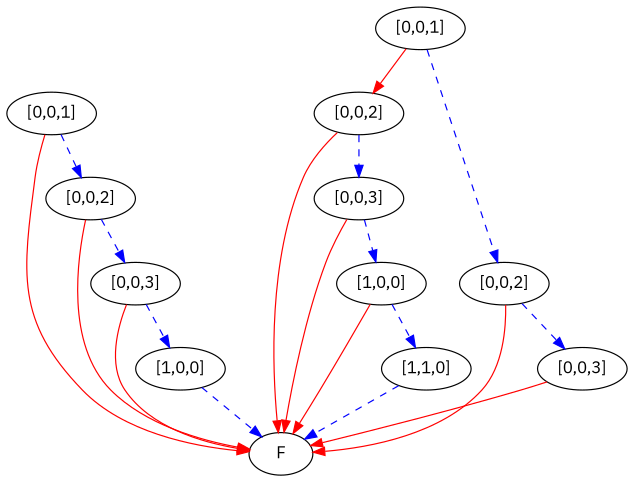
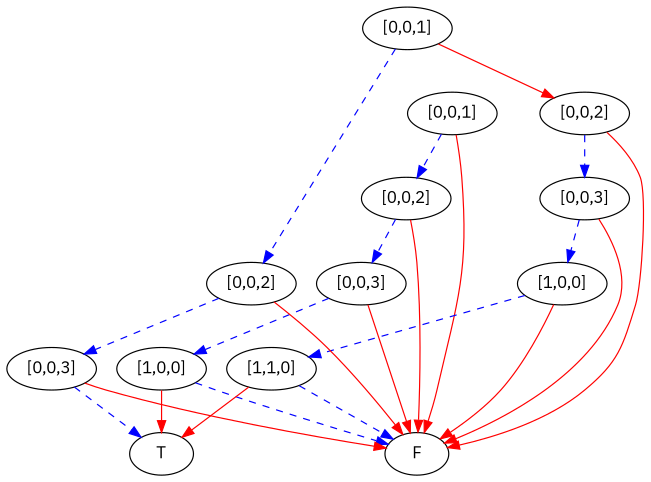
none -> (162, 454)
